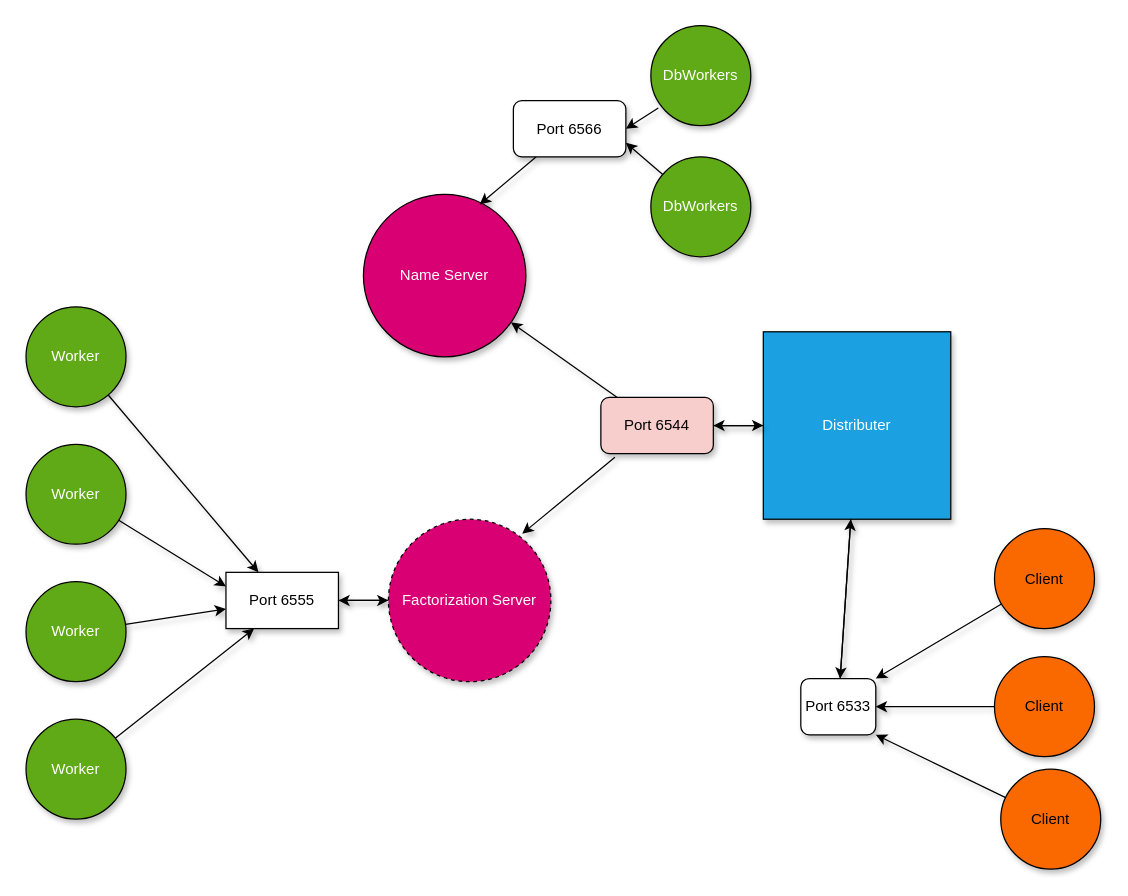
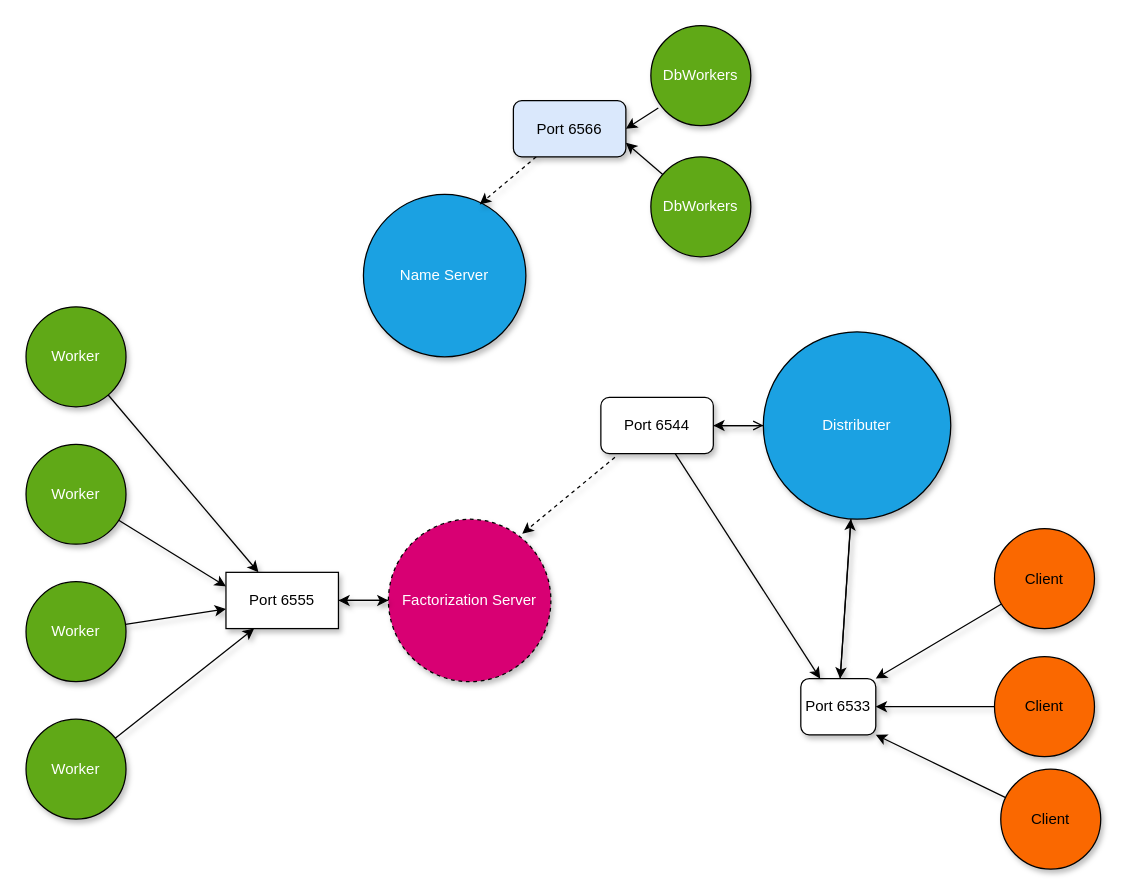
(569, 129) -> (569, 129)
(510, 178) -> (510, 178)
(444, 276) -> (444, 276)
(567, 362) -> (745, 562)
(657, 426) -> (657, 426)
(713, 426) -> (713, 426)
(857, 426) -> (857, 426)
(571, 494) -> (571, 494)
